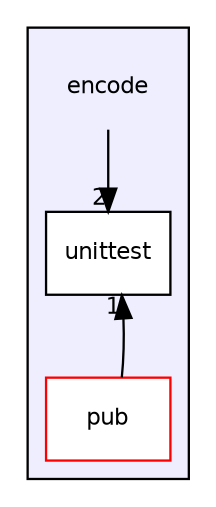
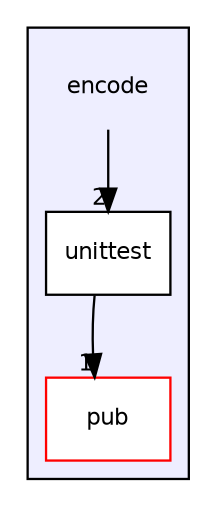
(124, 348) -> (93, 325)
